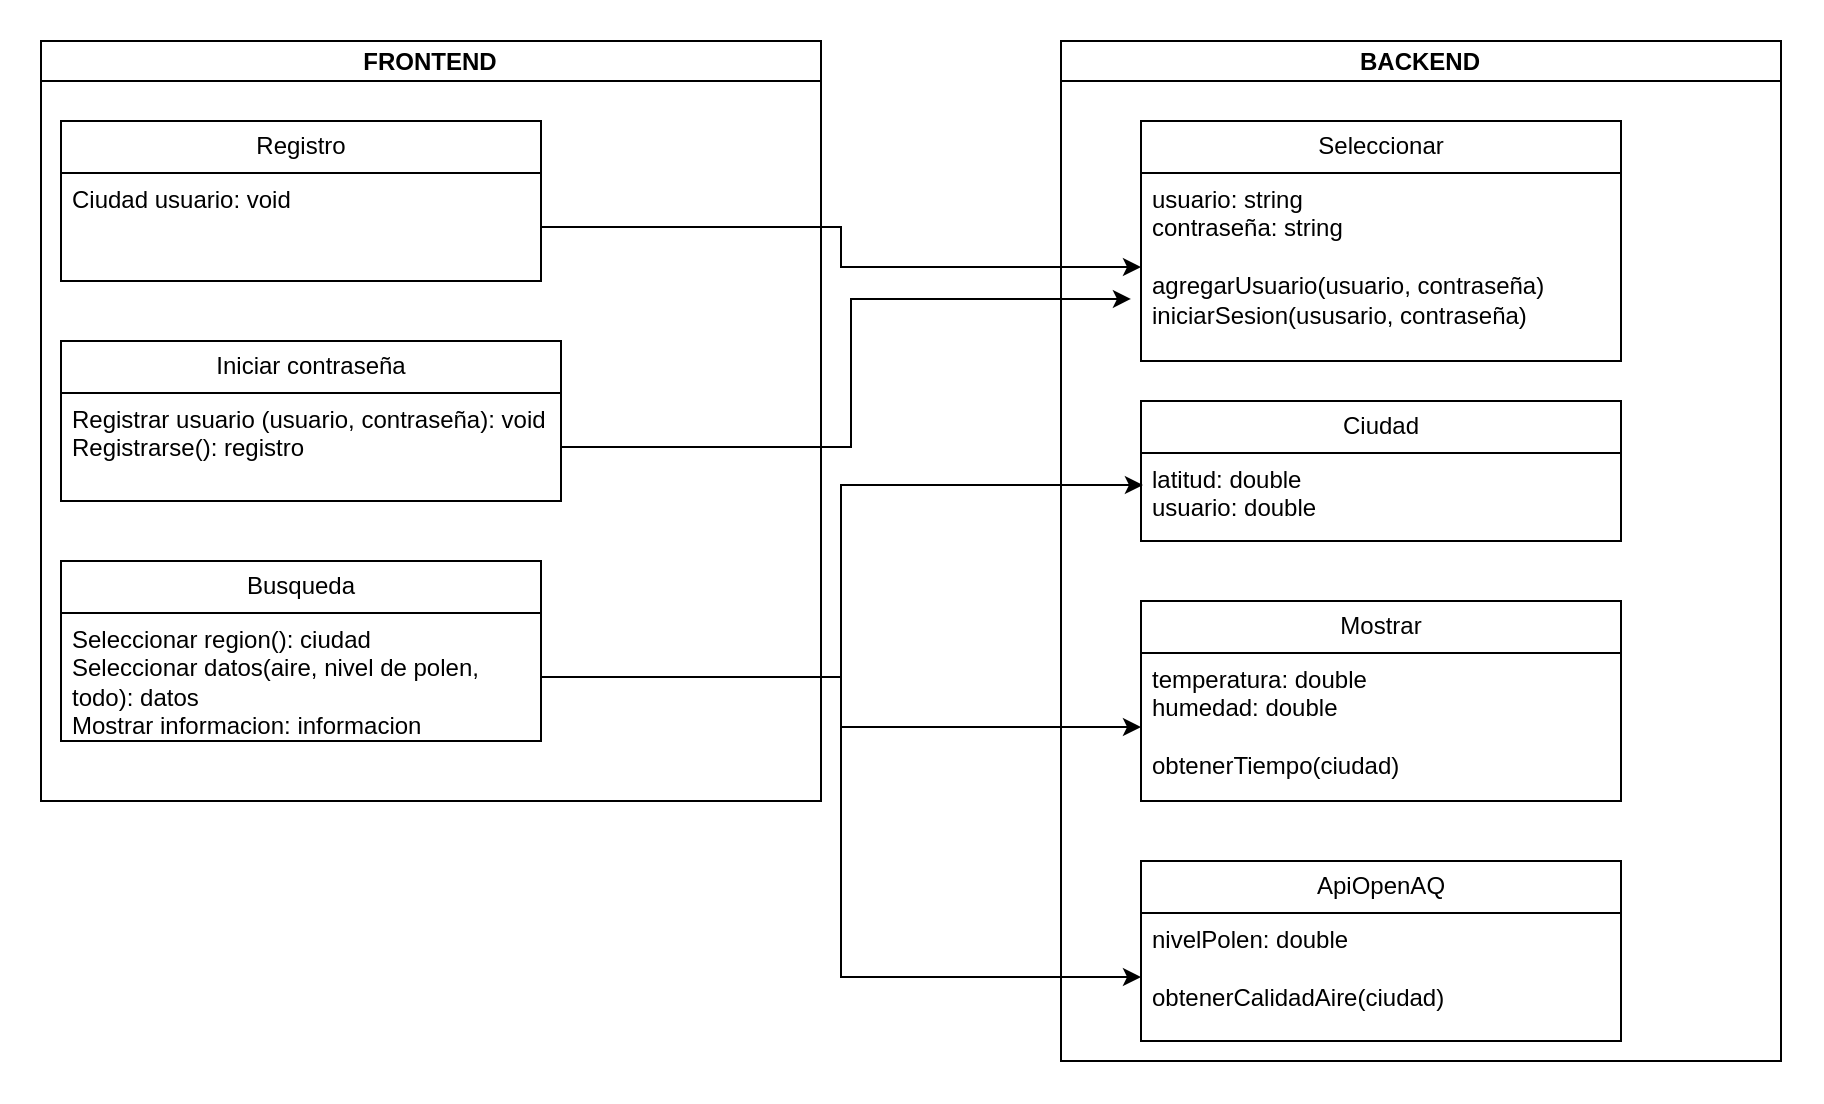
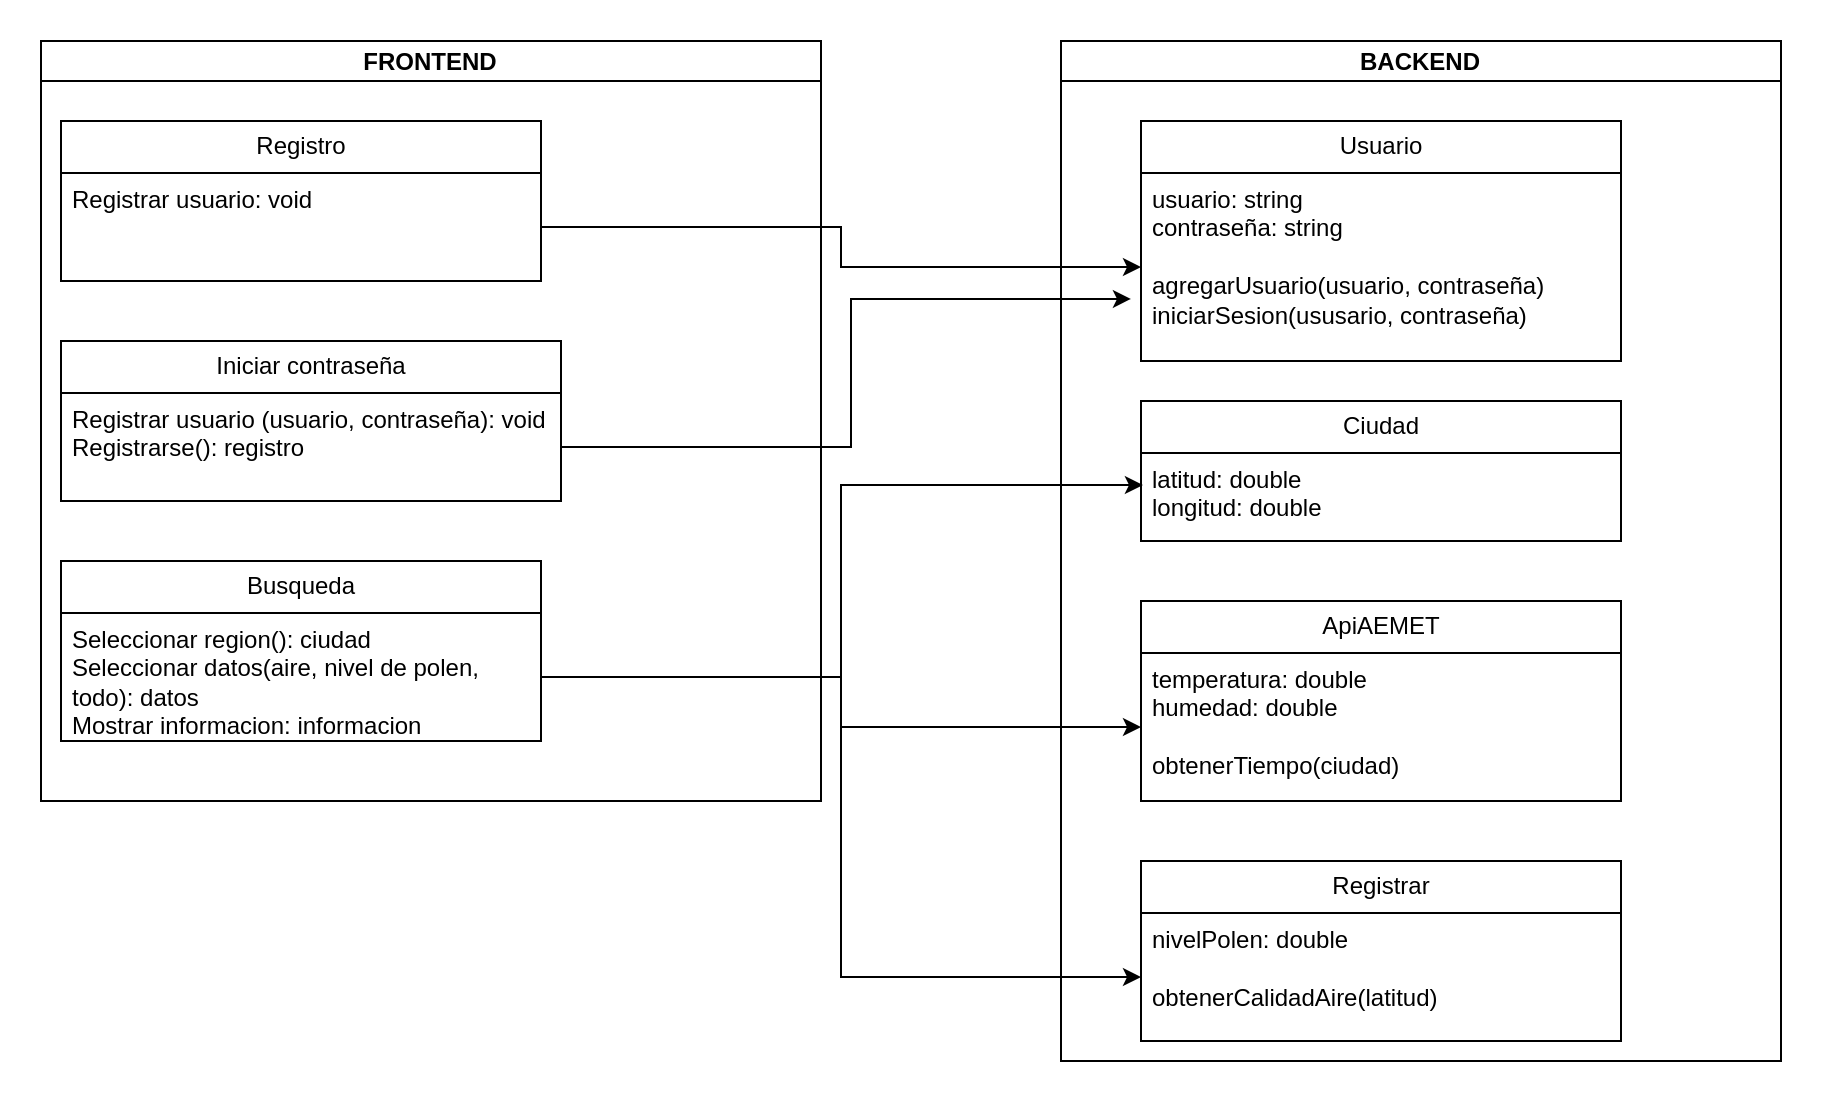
(1382, 147) -> (1382, 147)
(189, 201) -> (209, 201)
(1241, 496) -> (1245, 496)
(1382, 627) -> (1382, 627)
(1382, 887) -> (1382, 887)
(1315, 956) -> (1319, 956)
